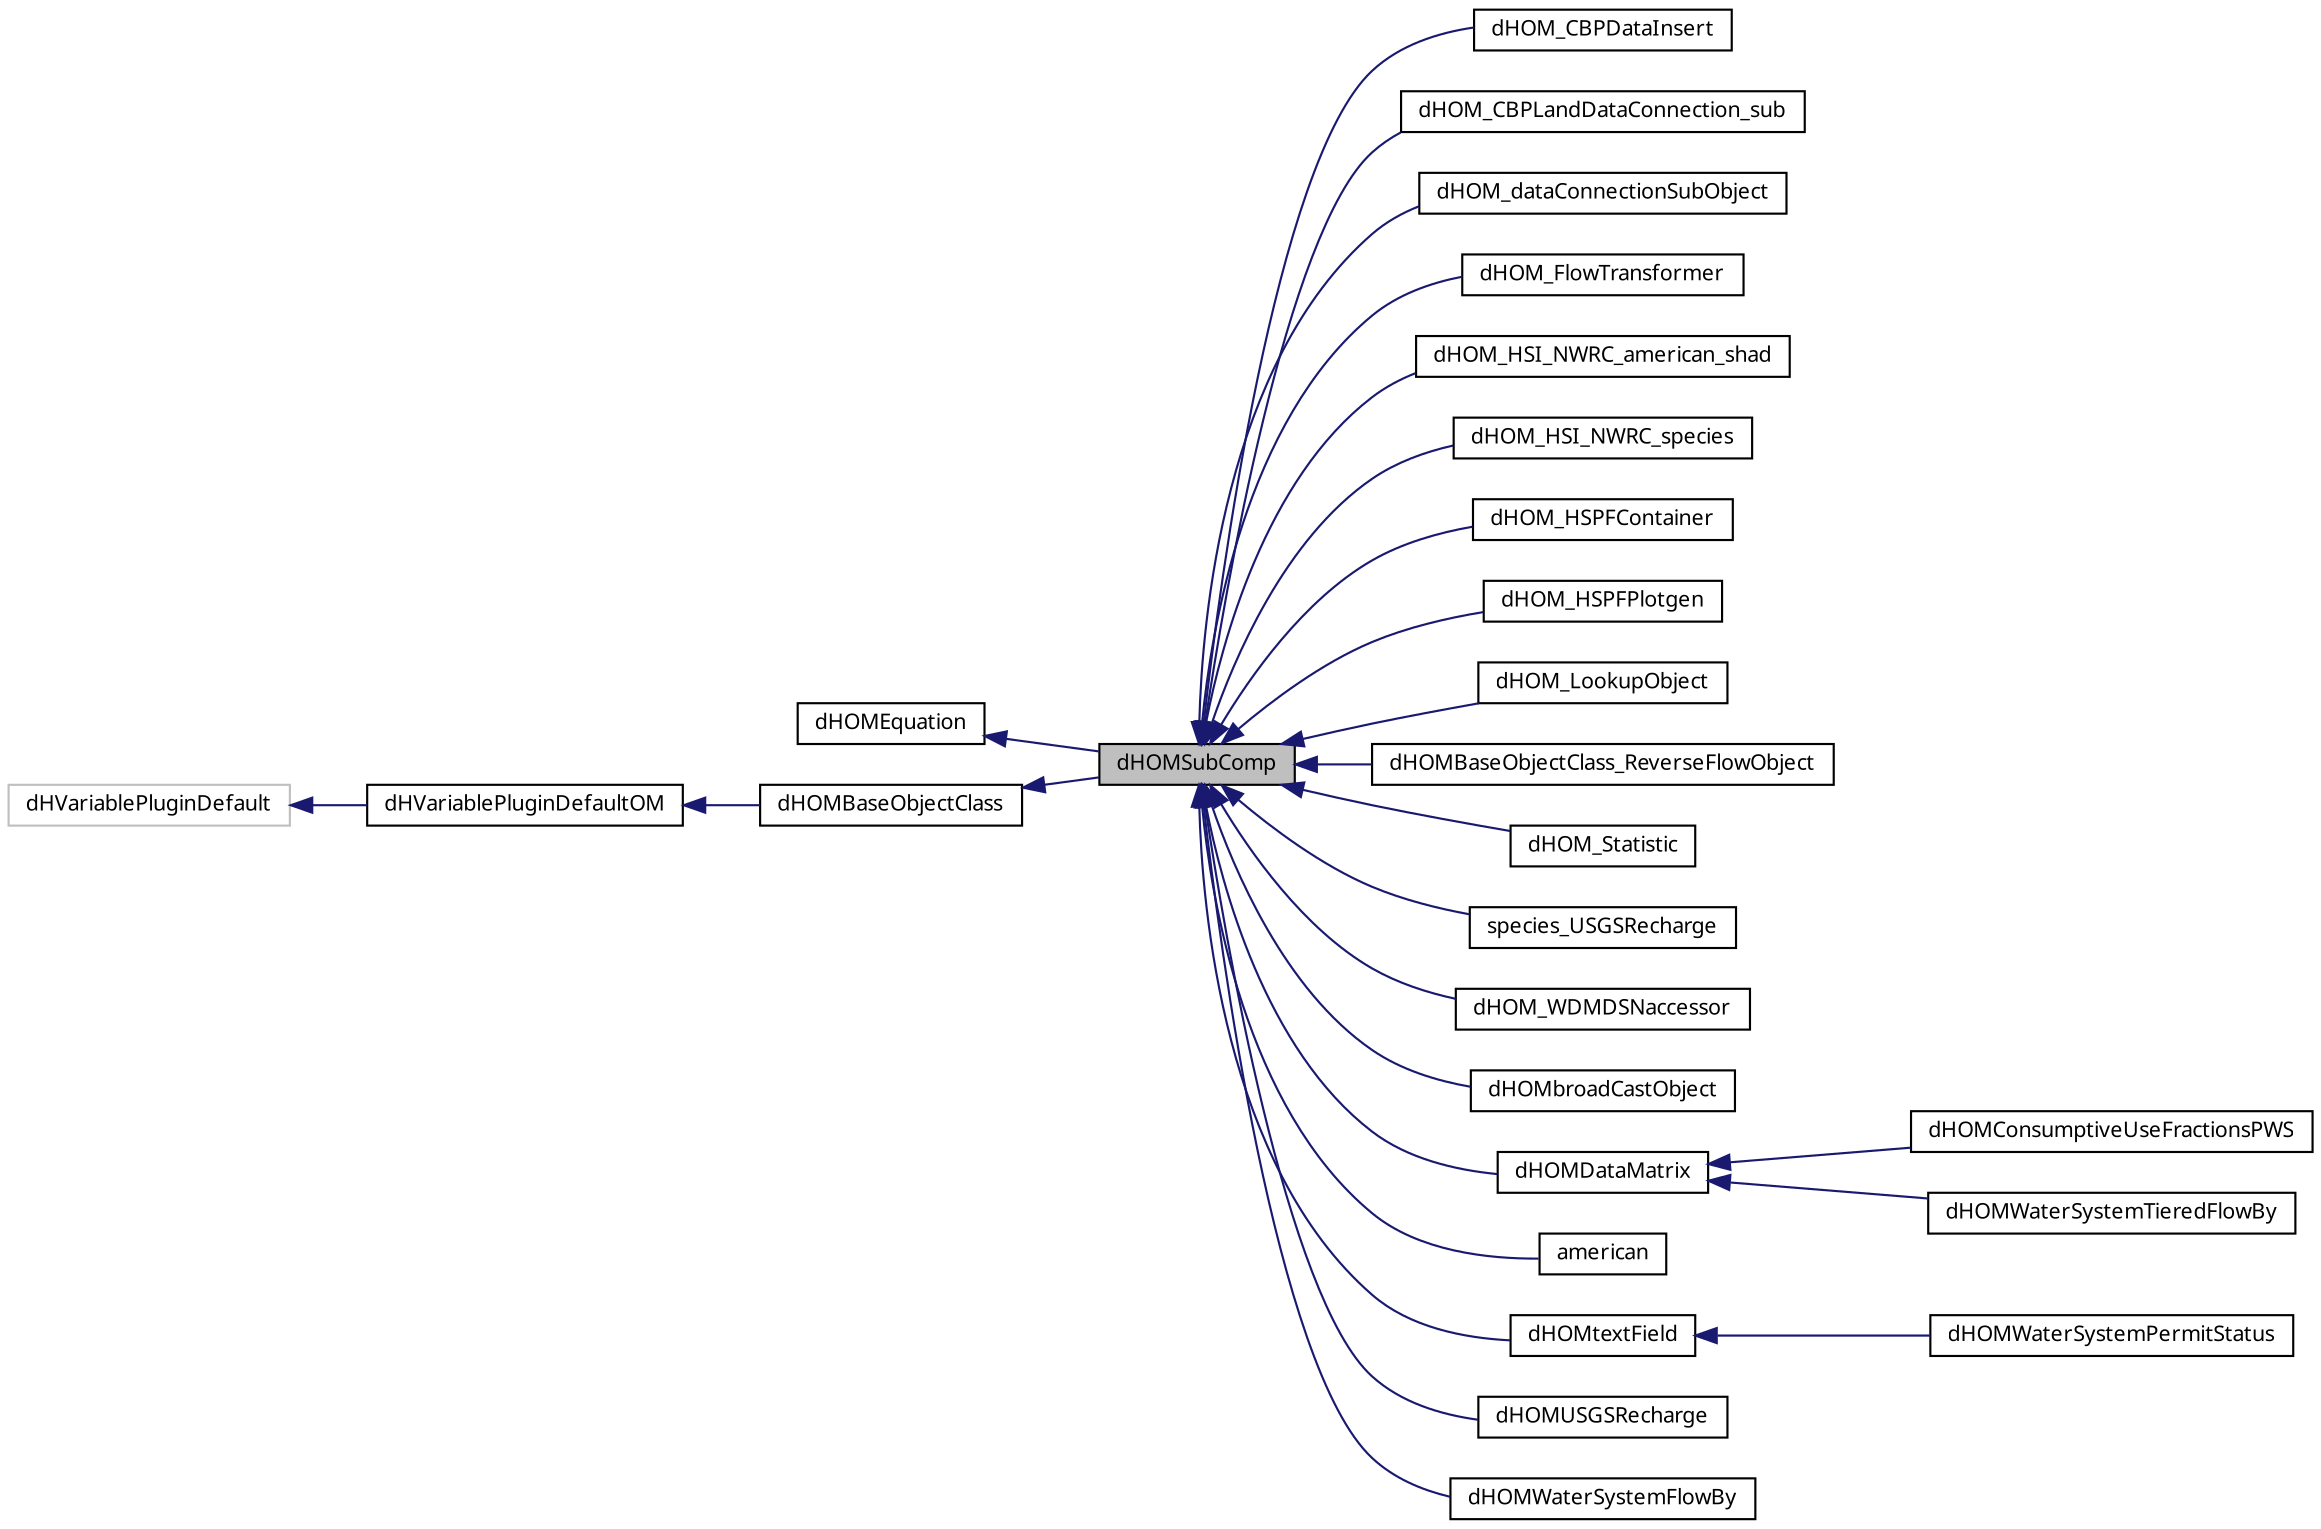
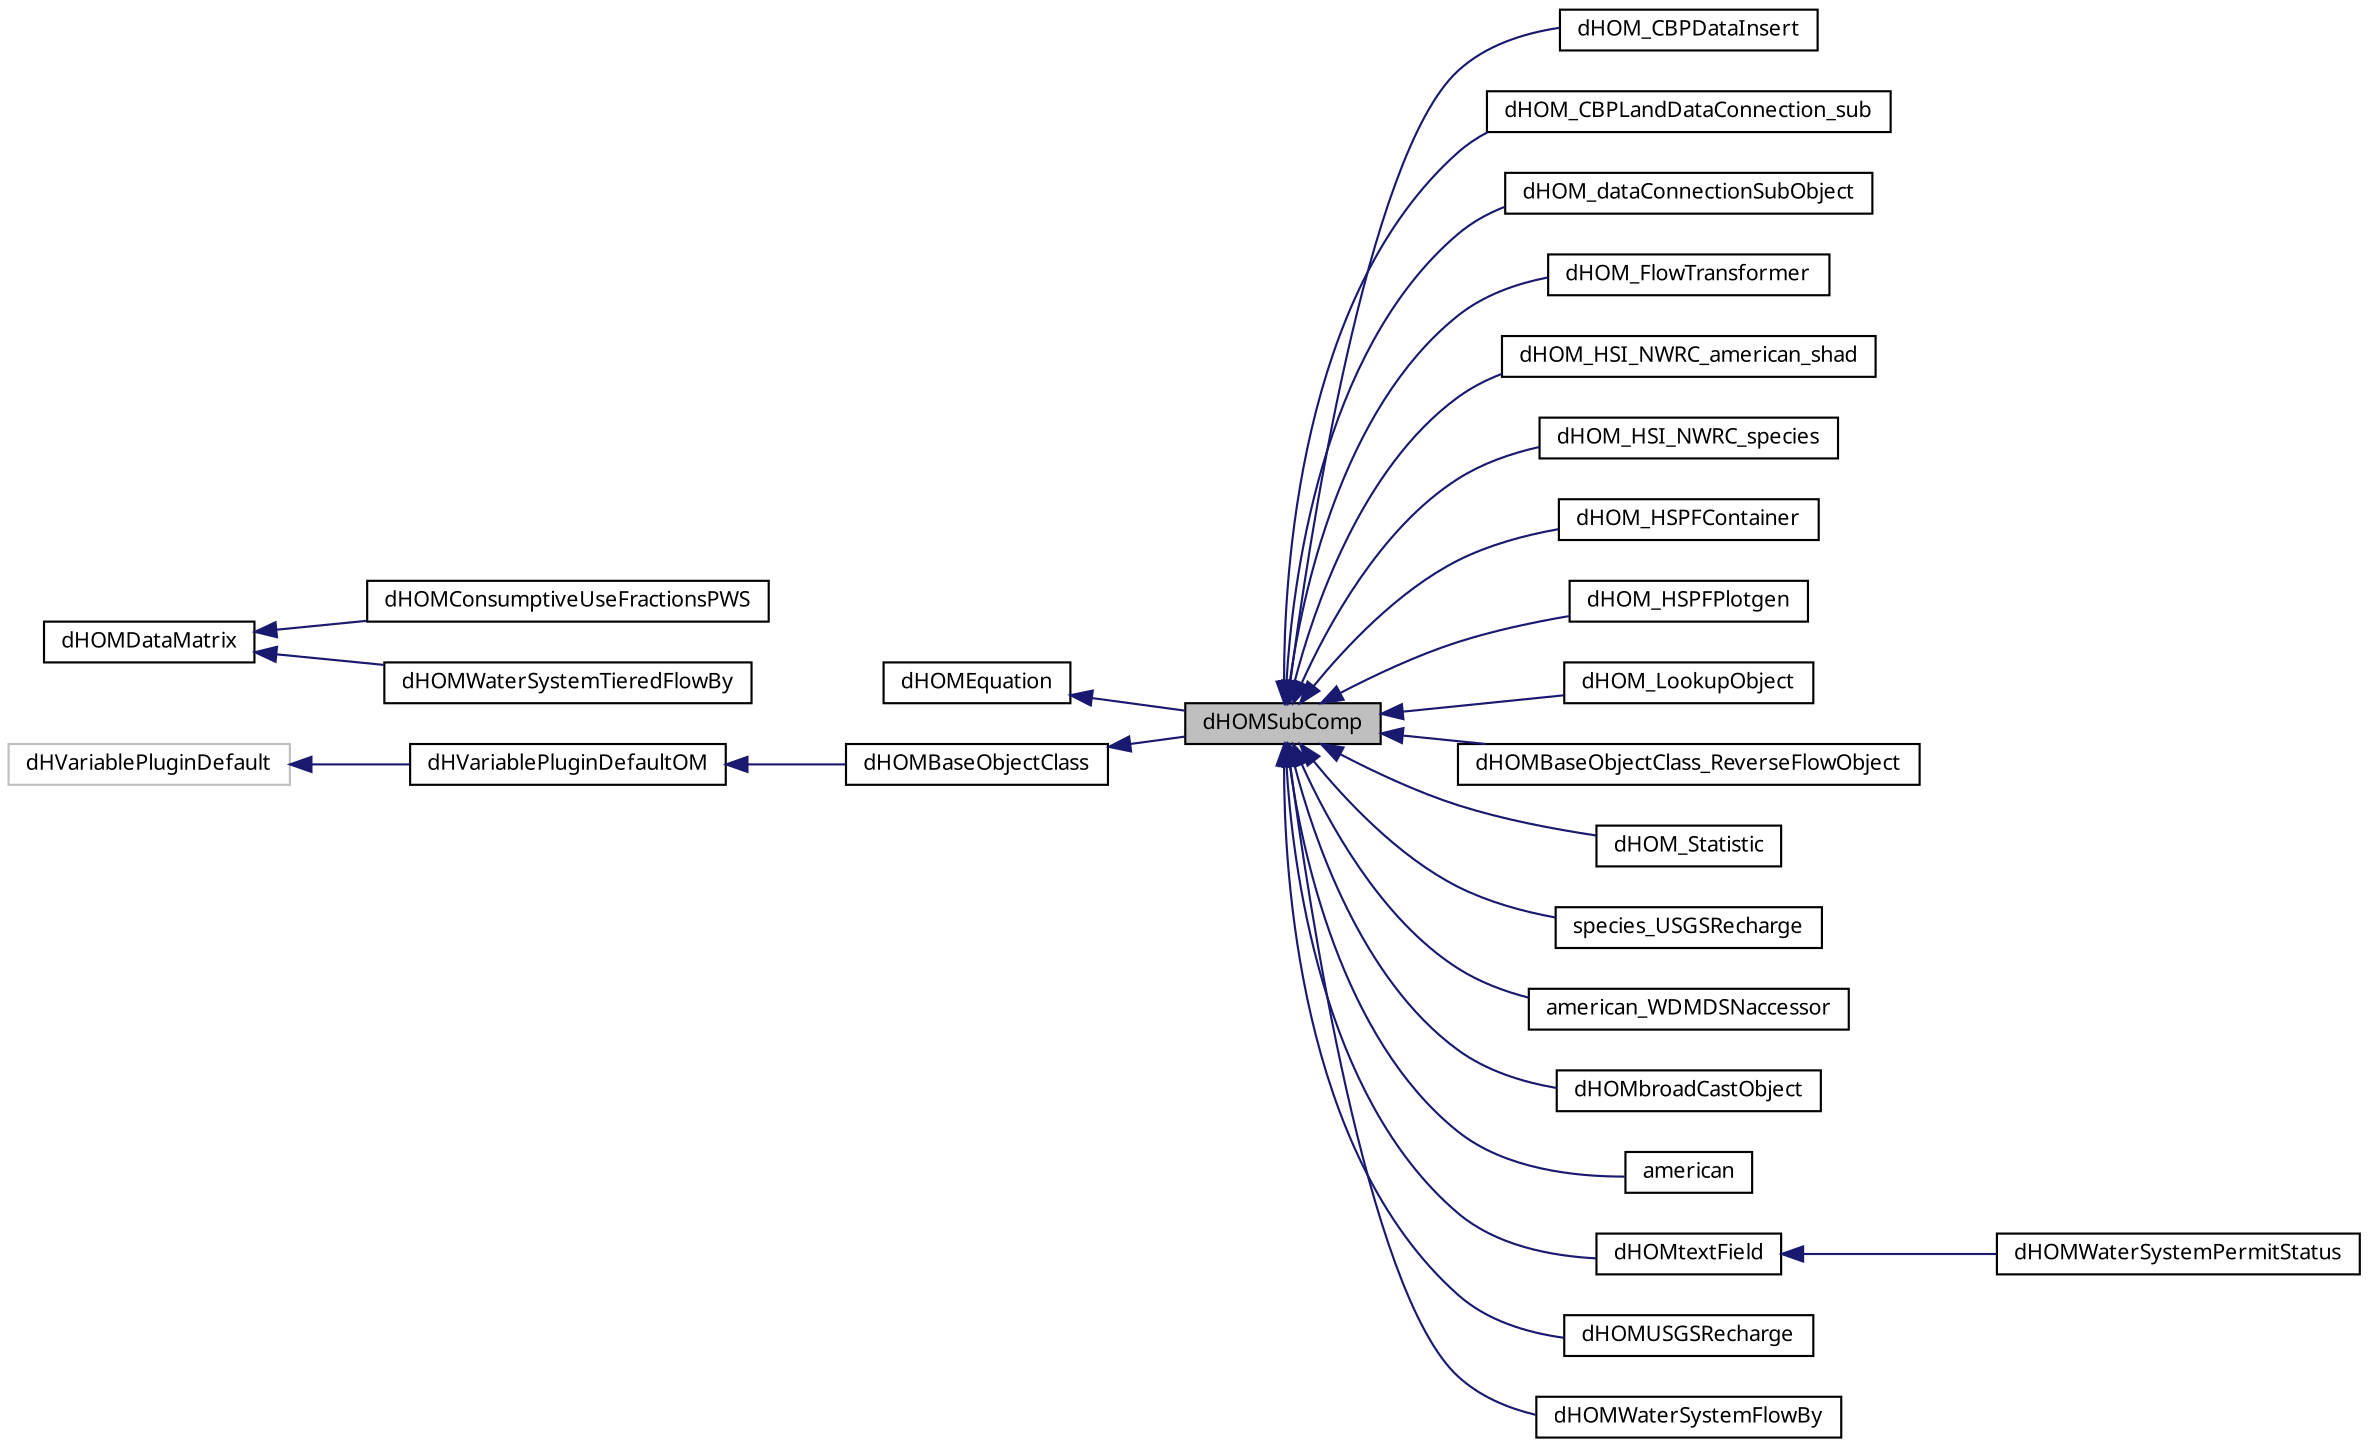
(1603, 1009) -> (1689, 1009)
(1294, 1043) -> none
